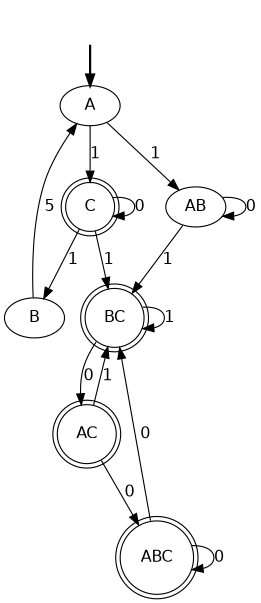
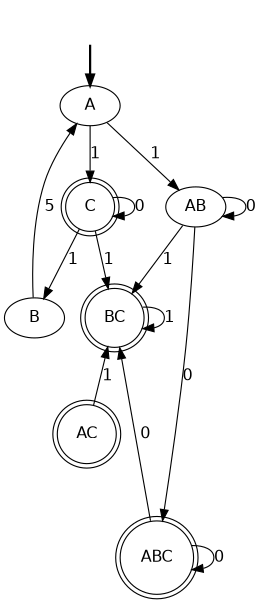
(84, 367) -> none
(117, 488) -> (183, 369)
